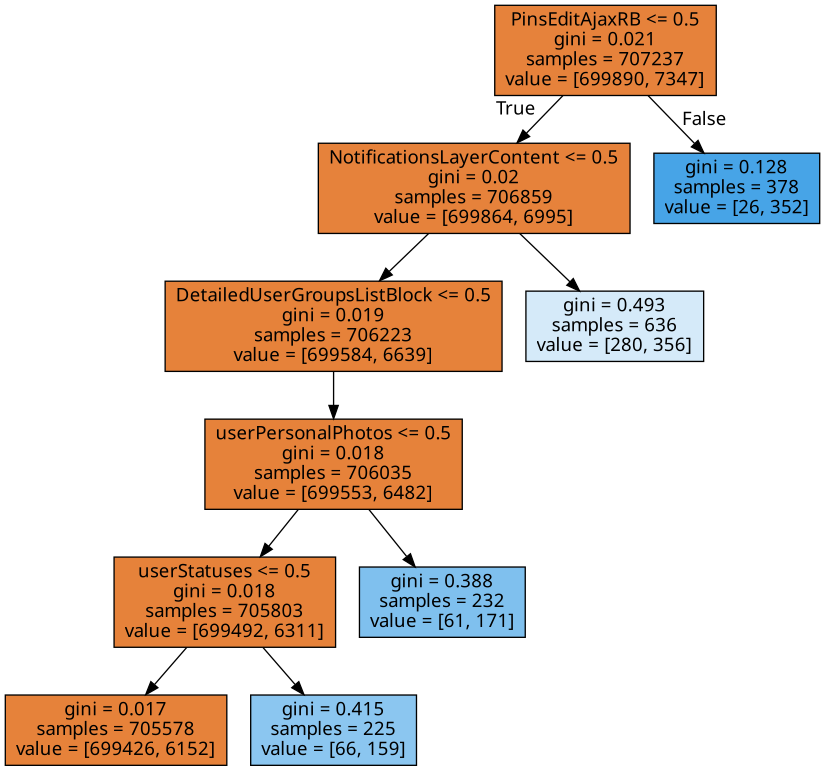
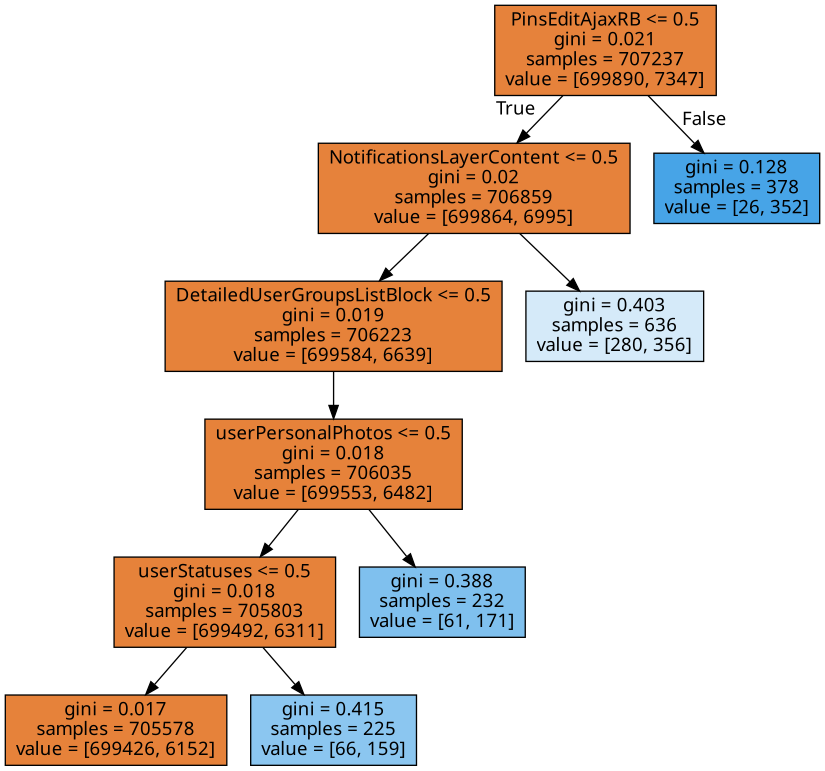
(615, 326) -> (615, 326)
